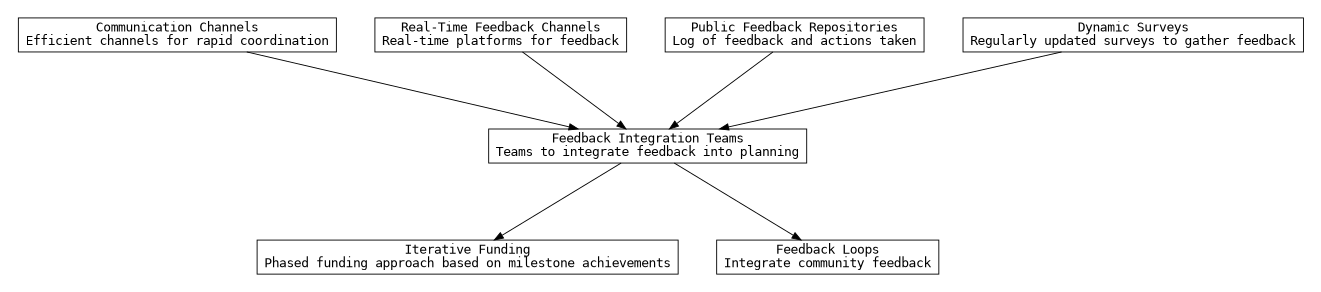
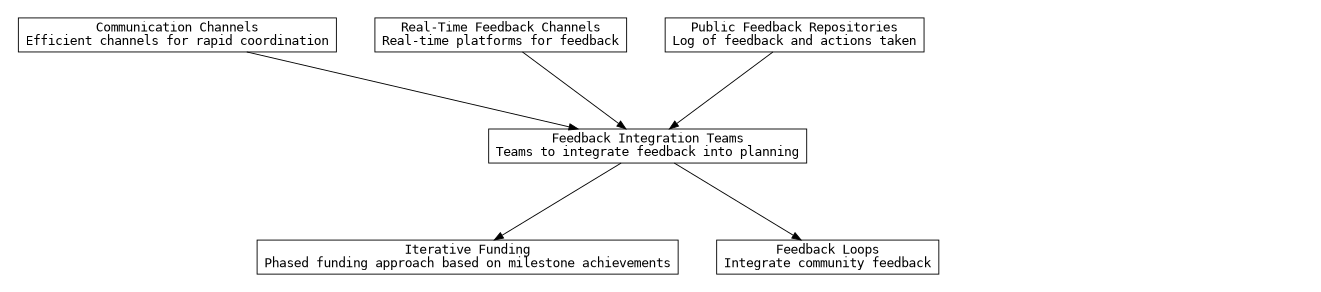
(1133, 35) -> none
